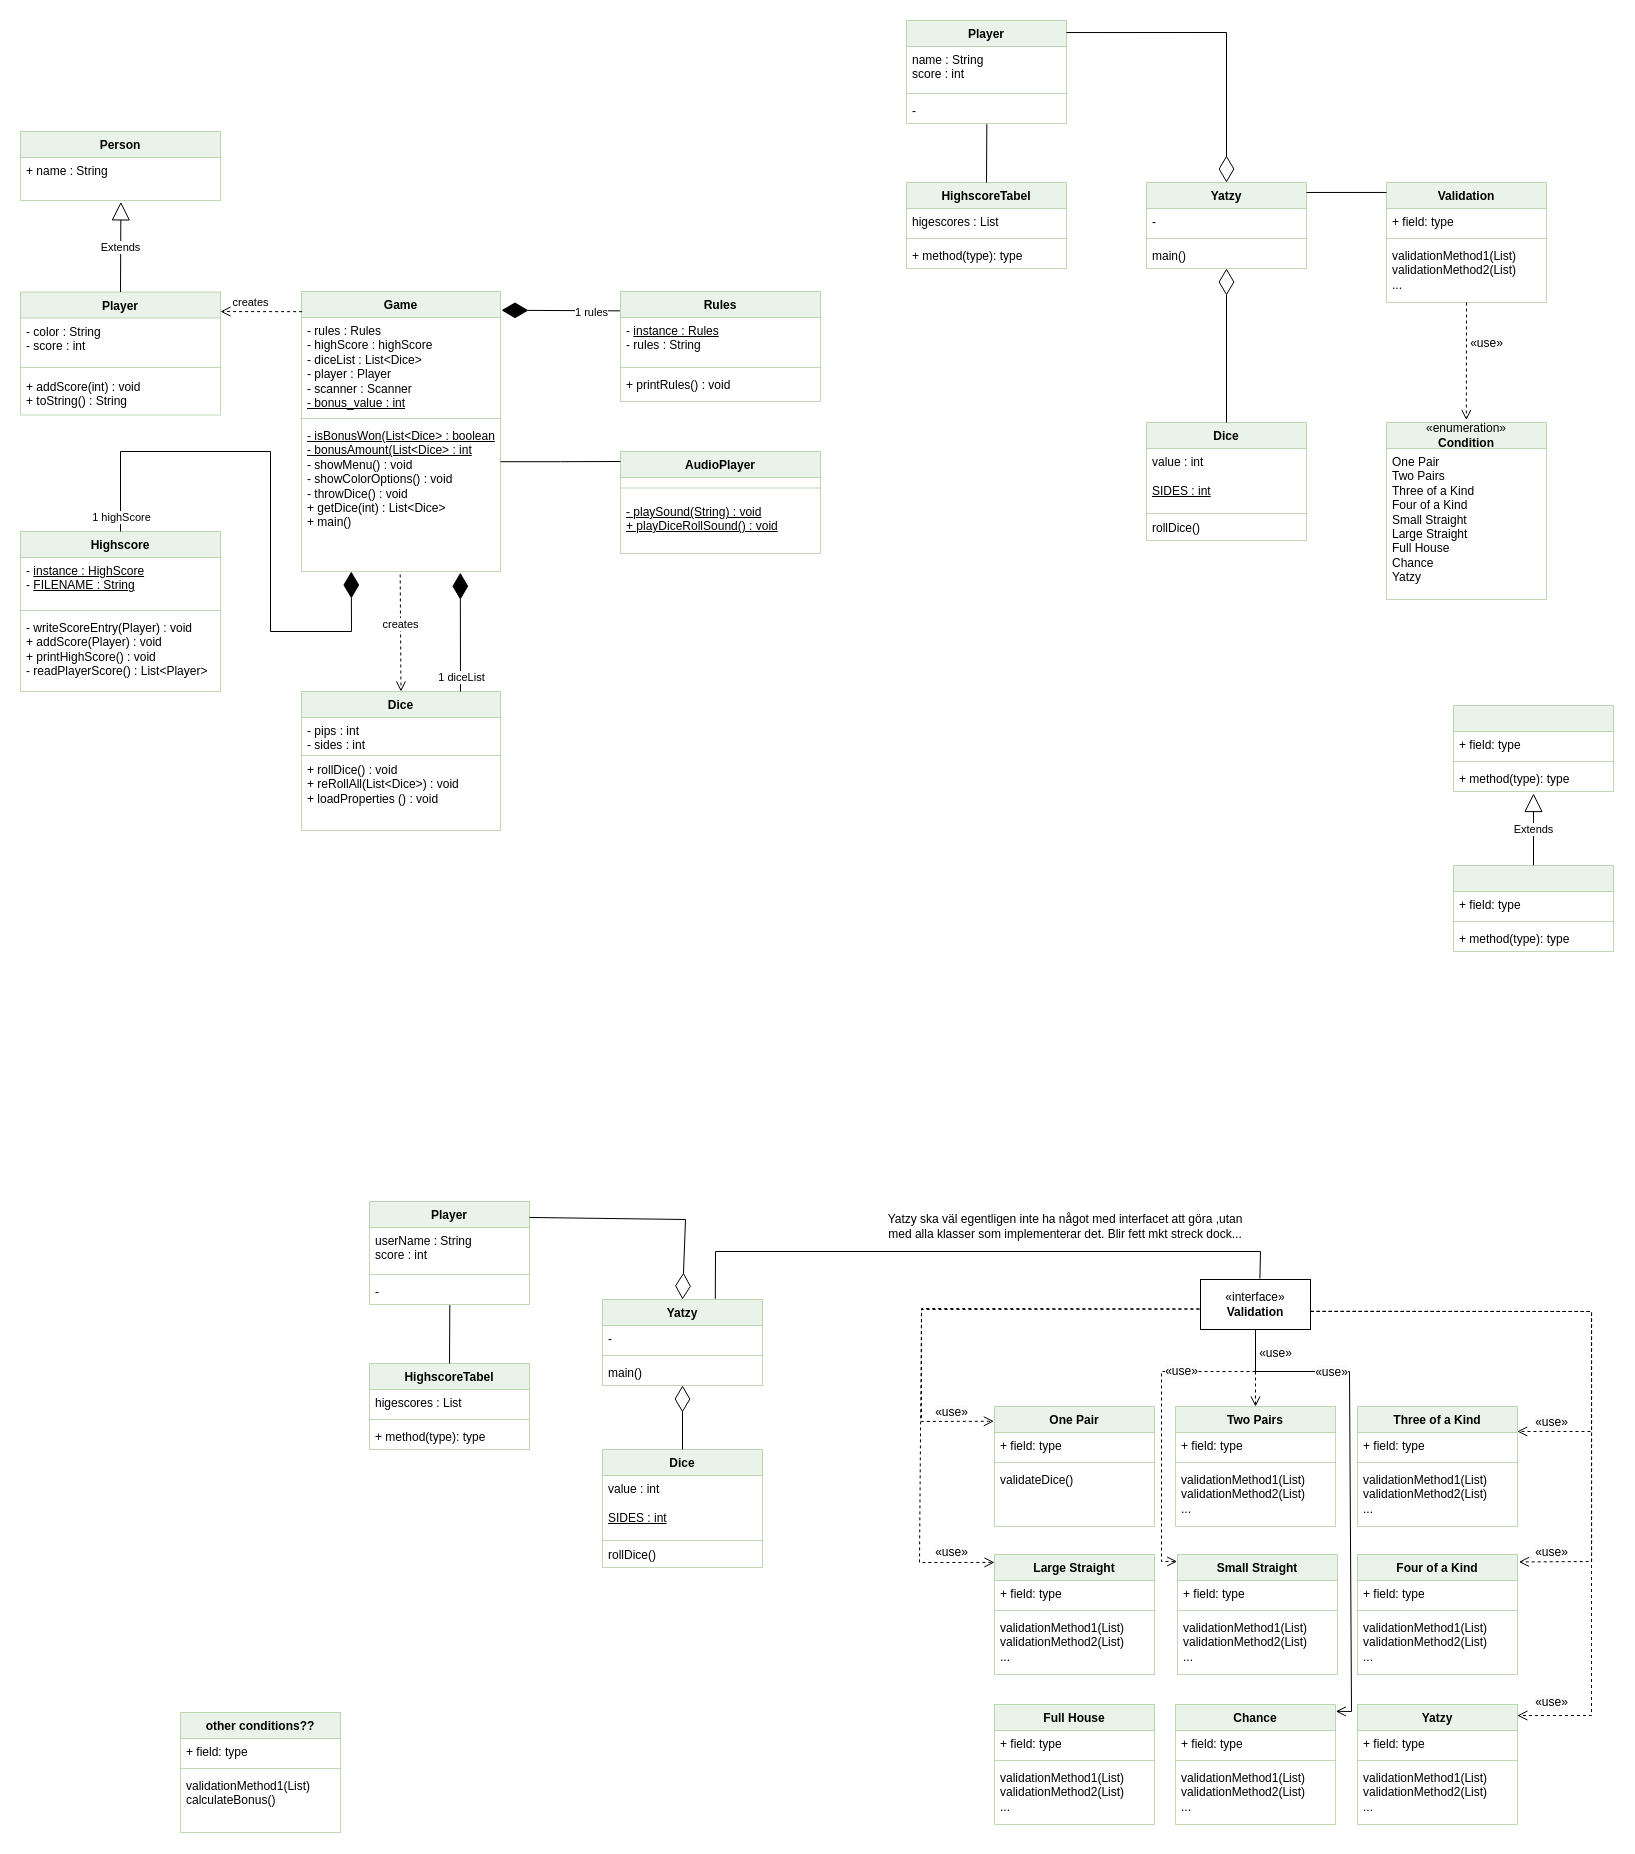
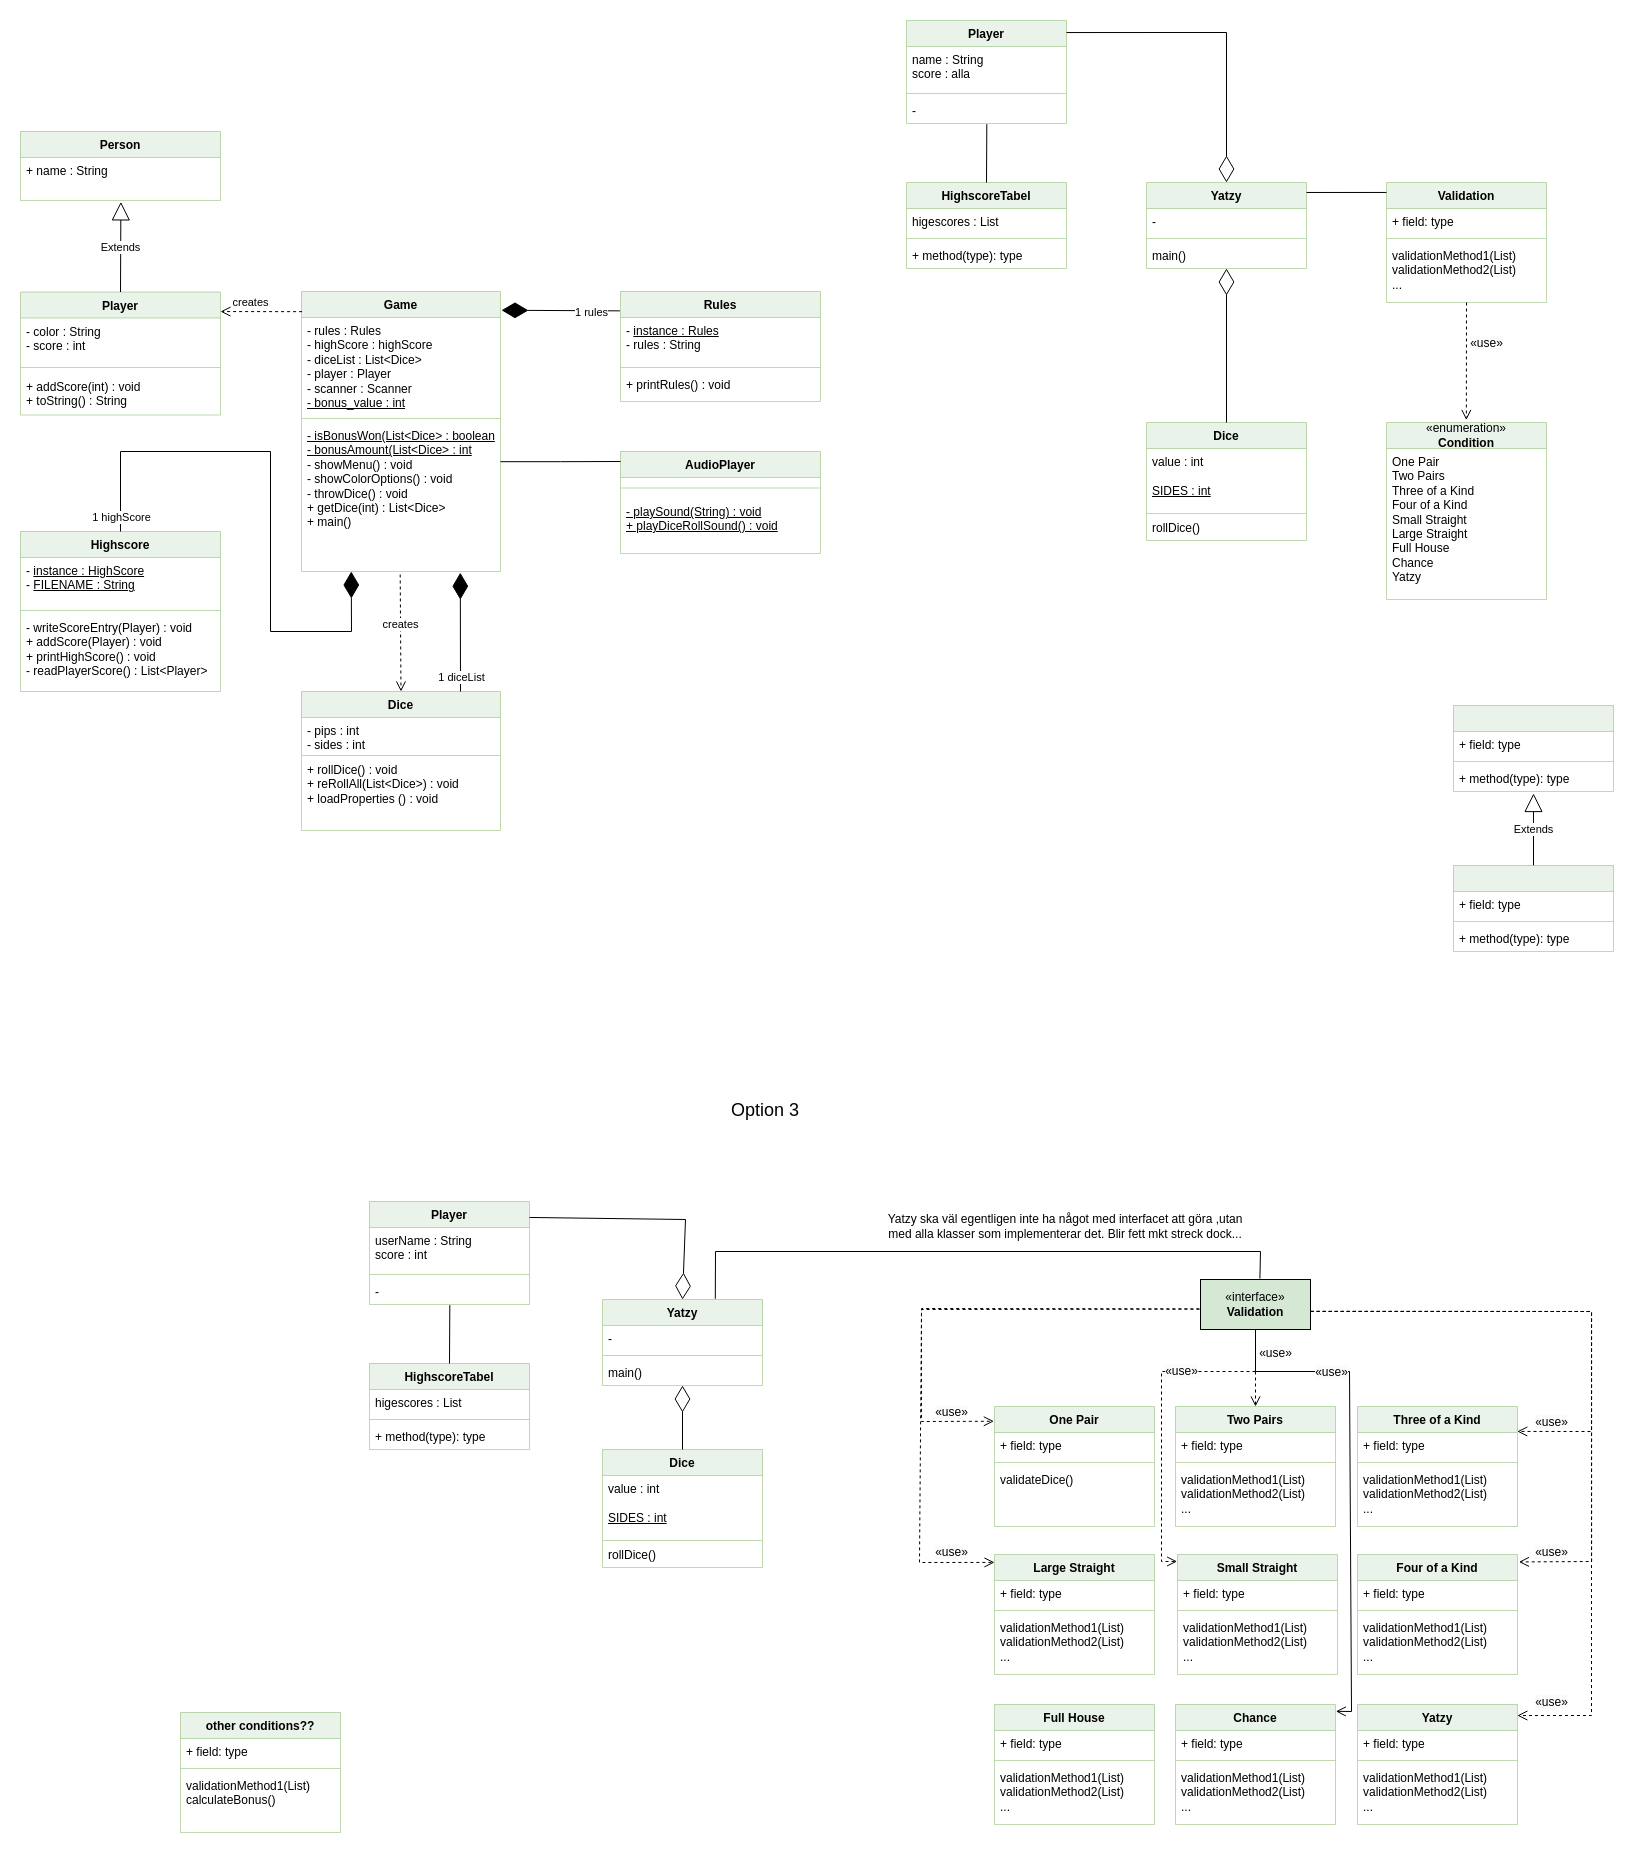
(950, 68) -> (950, 68)
none -> (766, 1111)
(1256, 1305) -> (1256, 1305)
